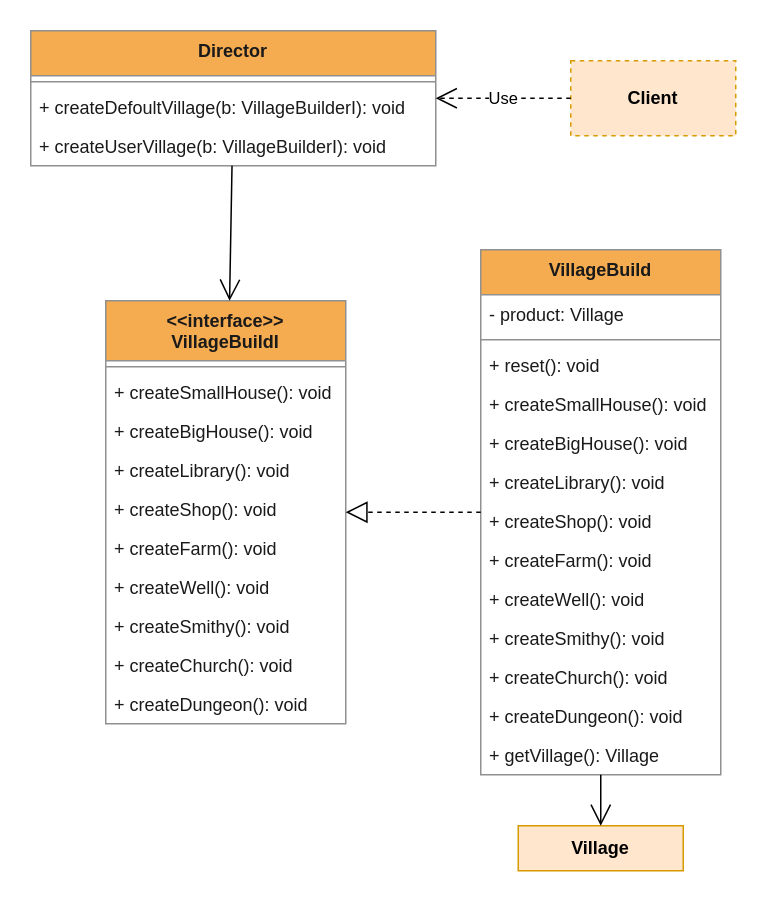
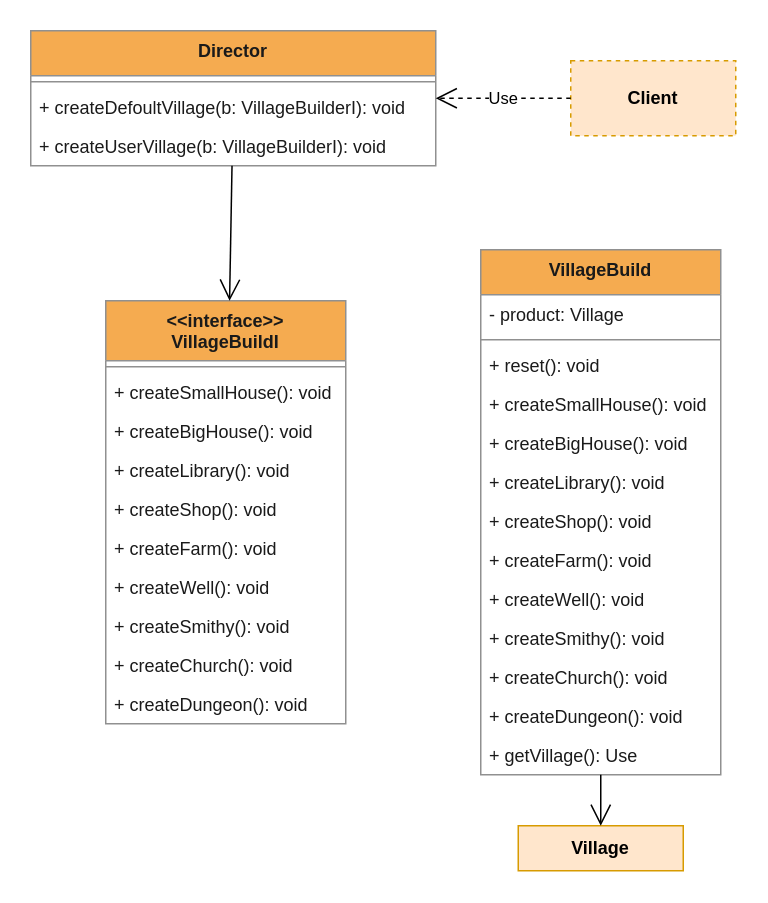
(422, 512) -> none
(585, 757) -> (571, 757)
